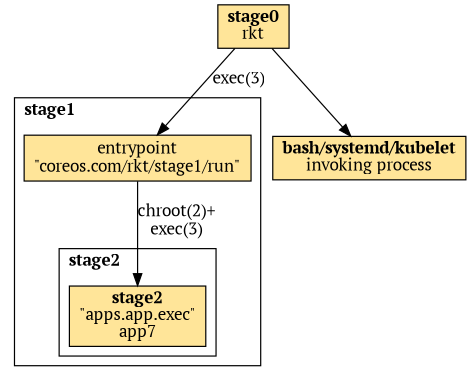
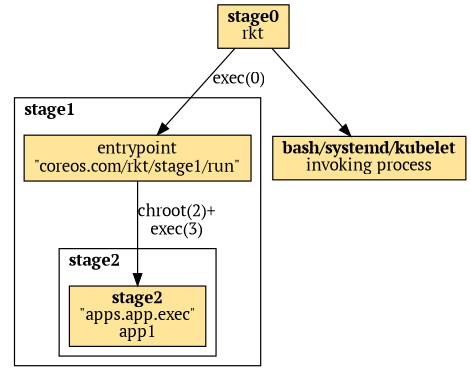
(239, 79) -> (239, 79)
(138, 332) -> (138, 332)
